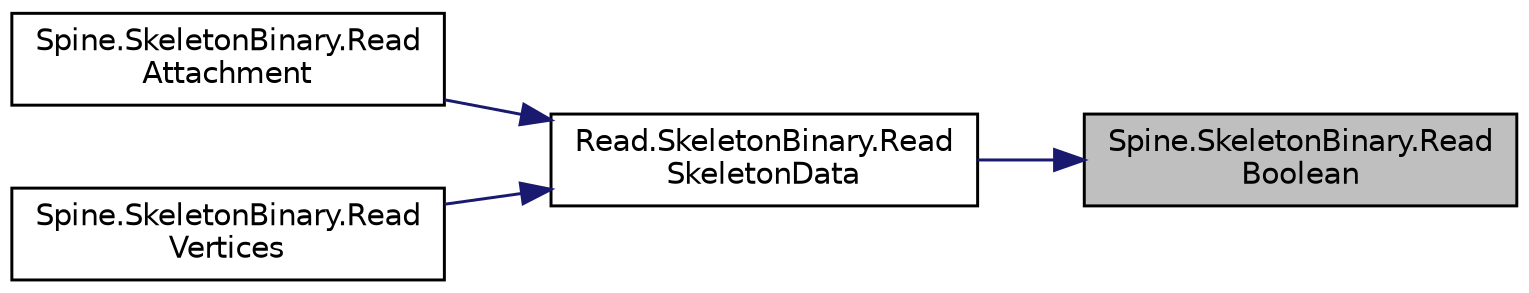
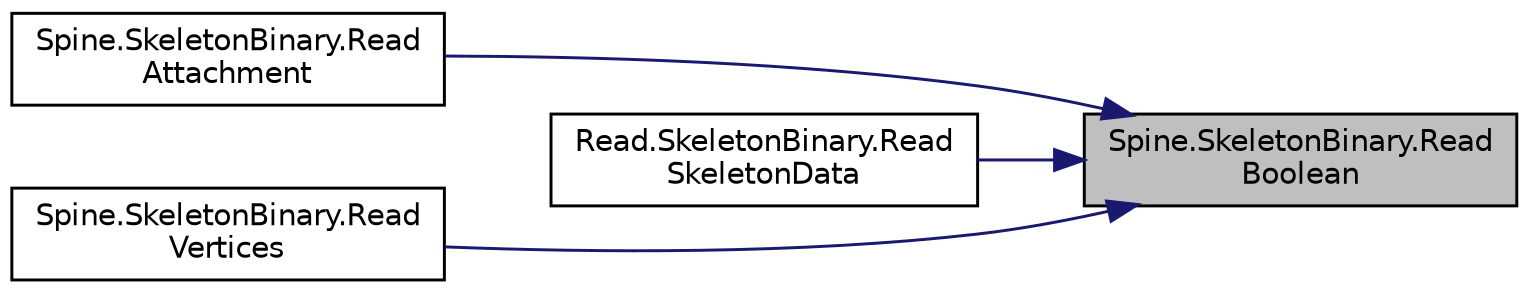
(483, 107) -> (776, 67)
(483, 199) -> (778, 248)
